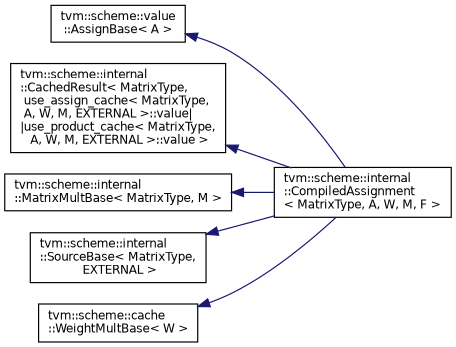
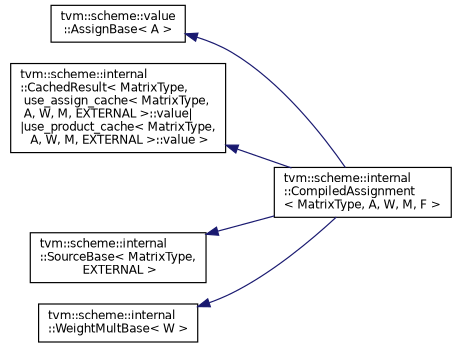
(118, 192) -> none
(118, 323) -> (118, 323)
